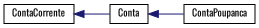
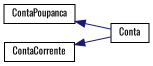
(171, 14) -> (98, 26)
